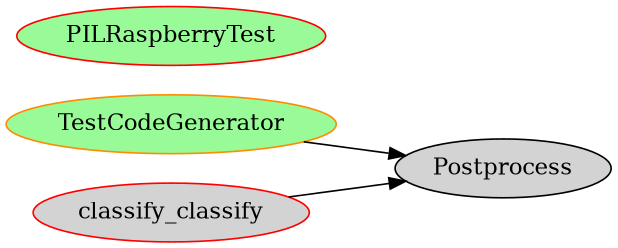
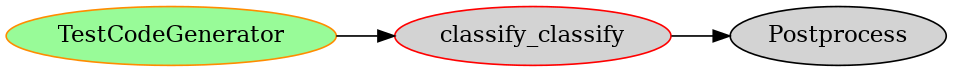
(171, 36) -> none
(346, 148) -> (357, 36)
